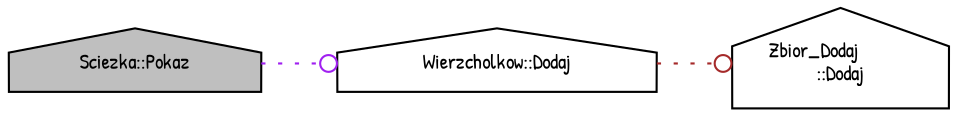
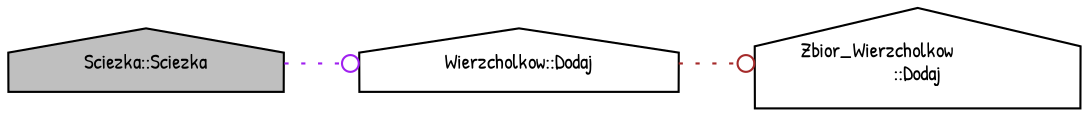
(135, 63) -> (146, 63)
(841, 63) -> (918, 63)
